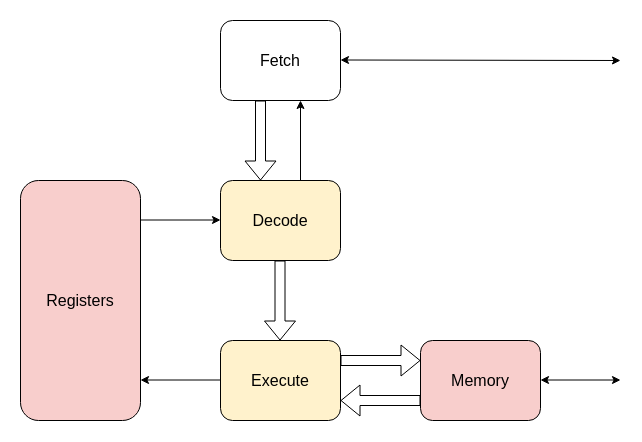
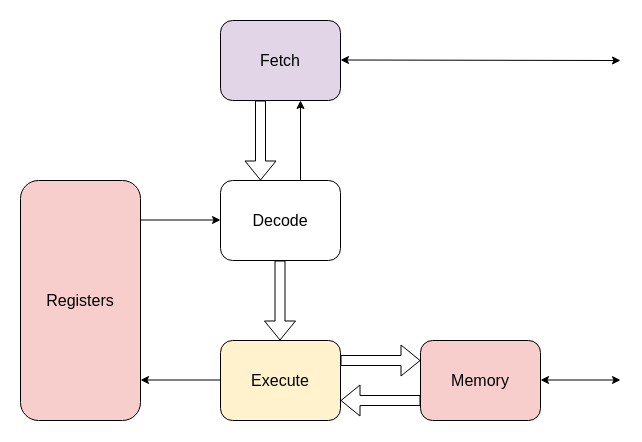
(281, 61) -> (281, 61)
(281, 221) -> (281, 221)
